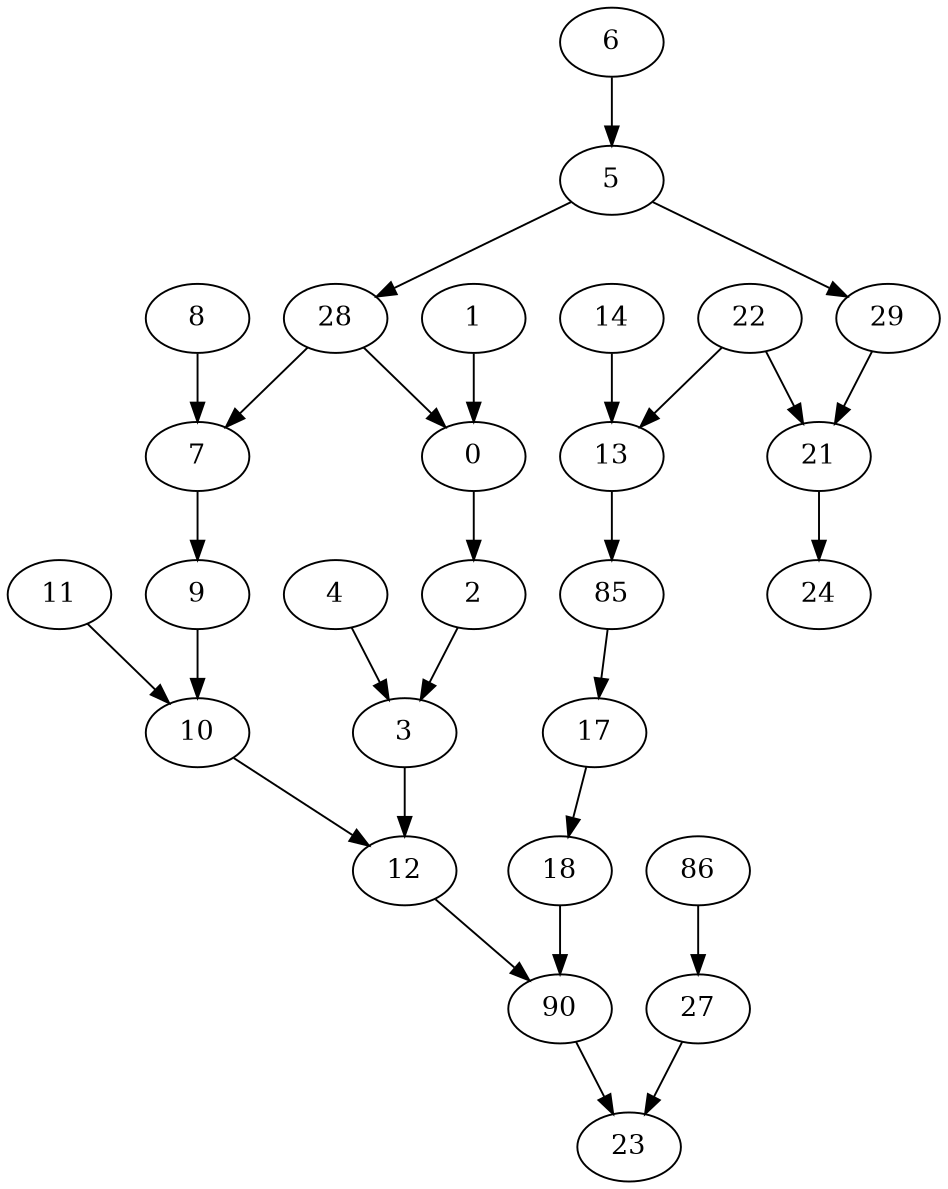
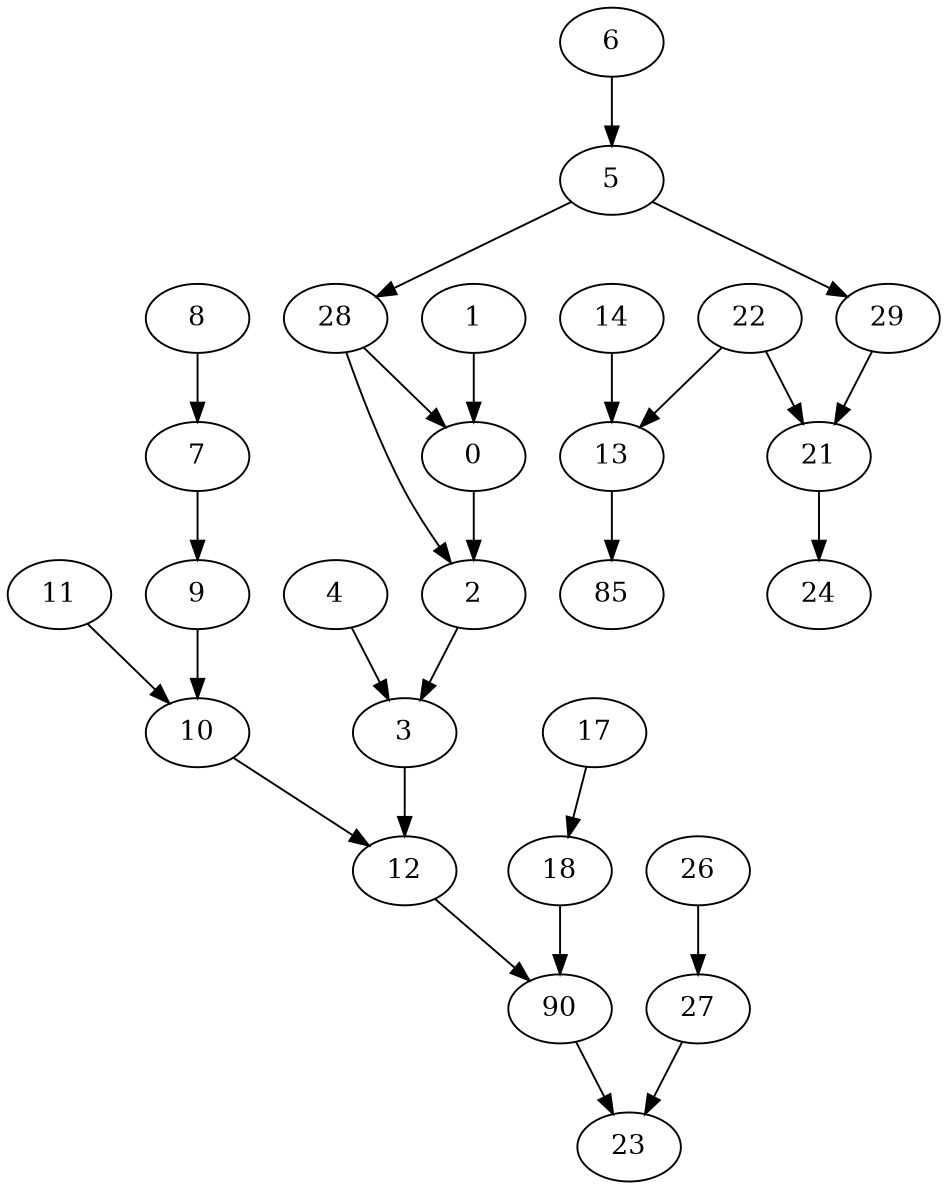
(274, 381) -> (386, 453)
(605, 654) -> none
(698, 871) -> (698, 871)
